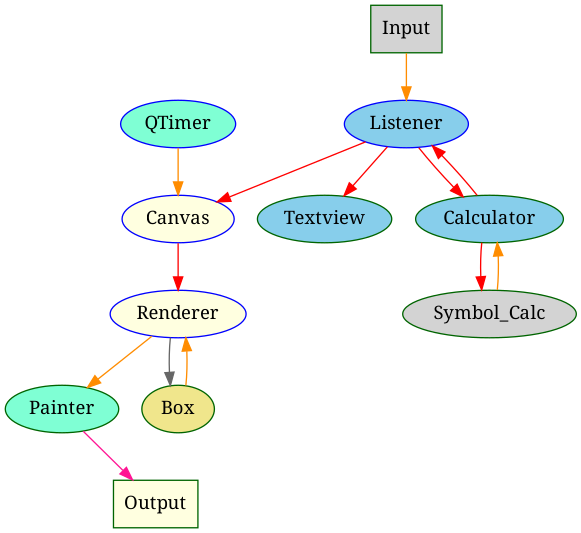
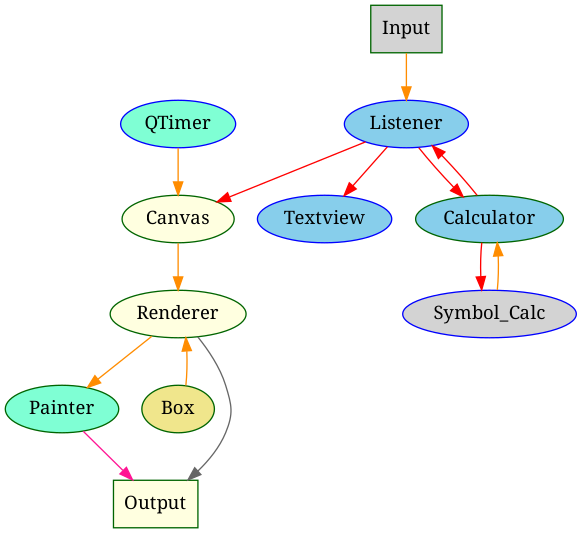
(178, 219) -> (178, 219)
(325, 219) -> (325, 219)
(178, 260) -> (178, 260)
(178, 314) -> (178, 314)
(490, 314) -> (490, 314)
(169, 355) -> (231, 405)
